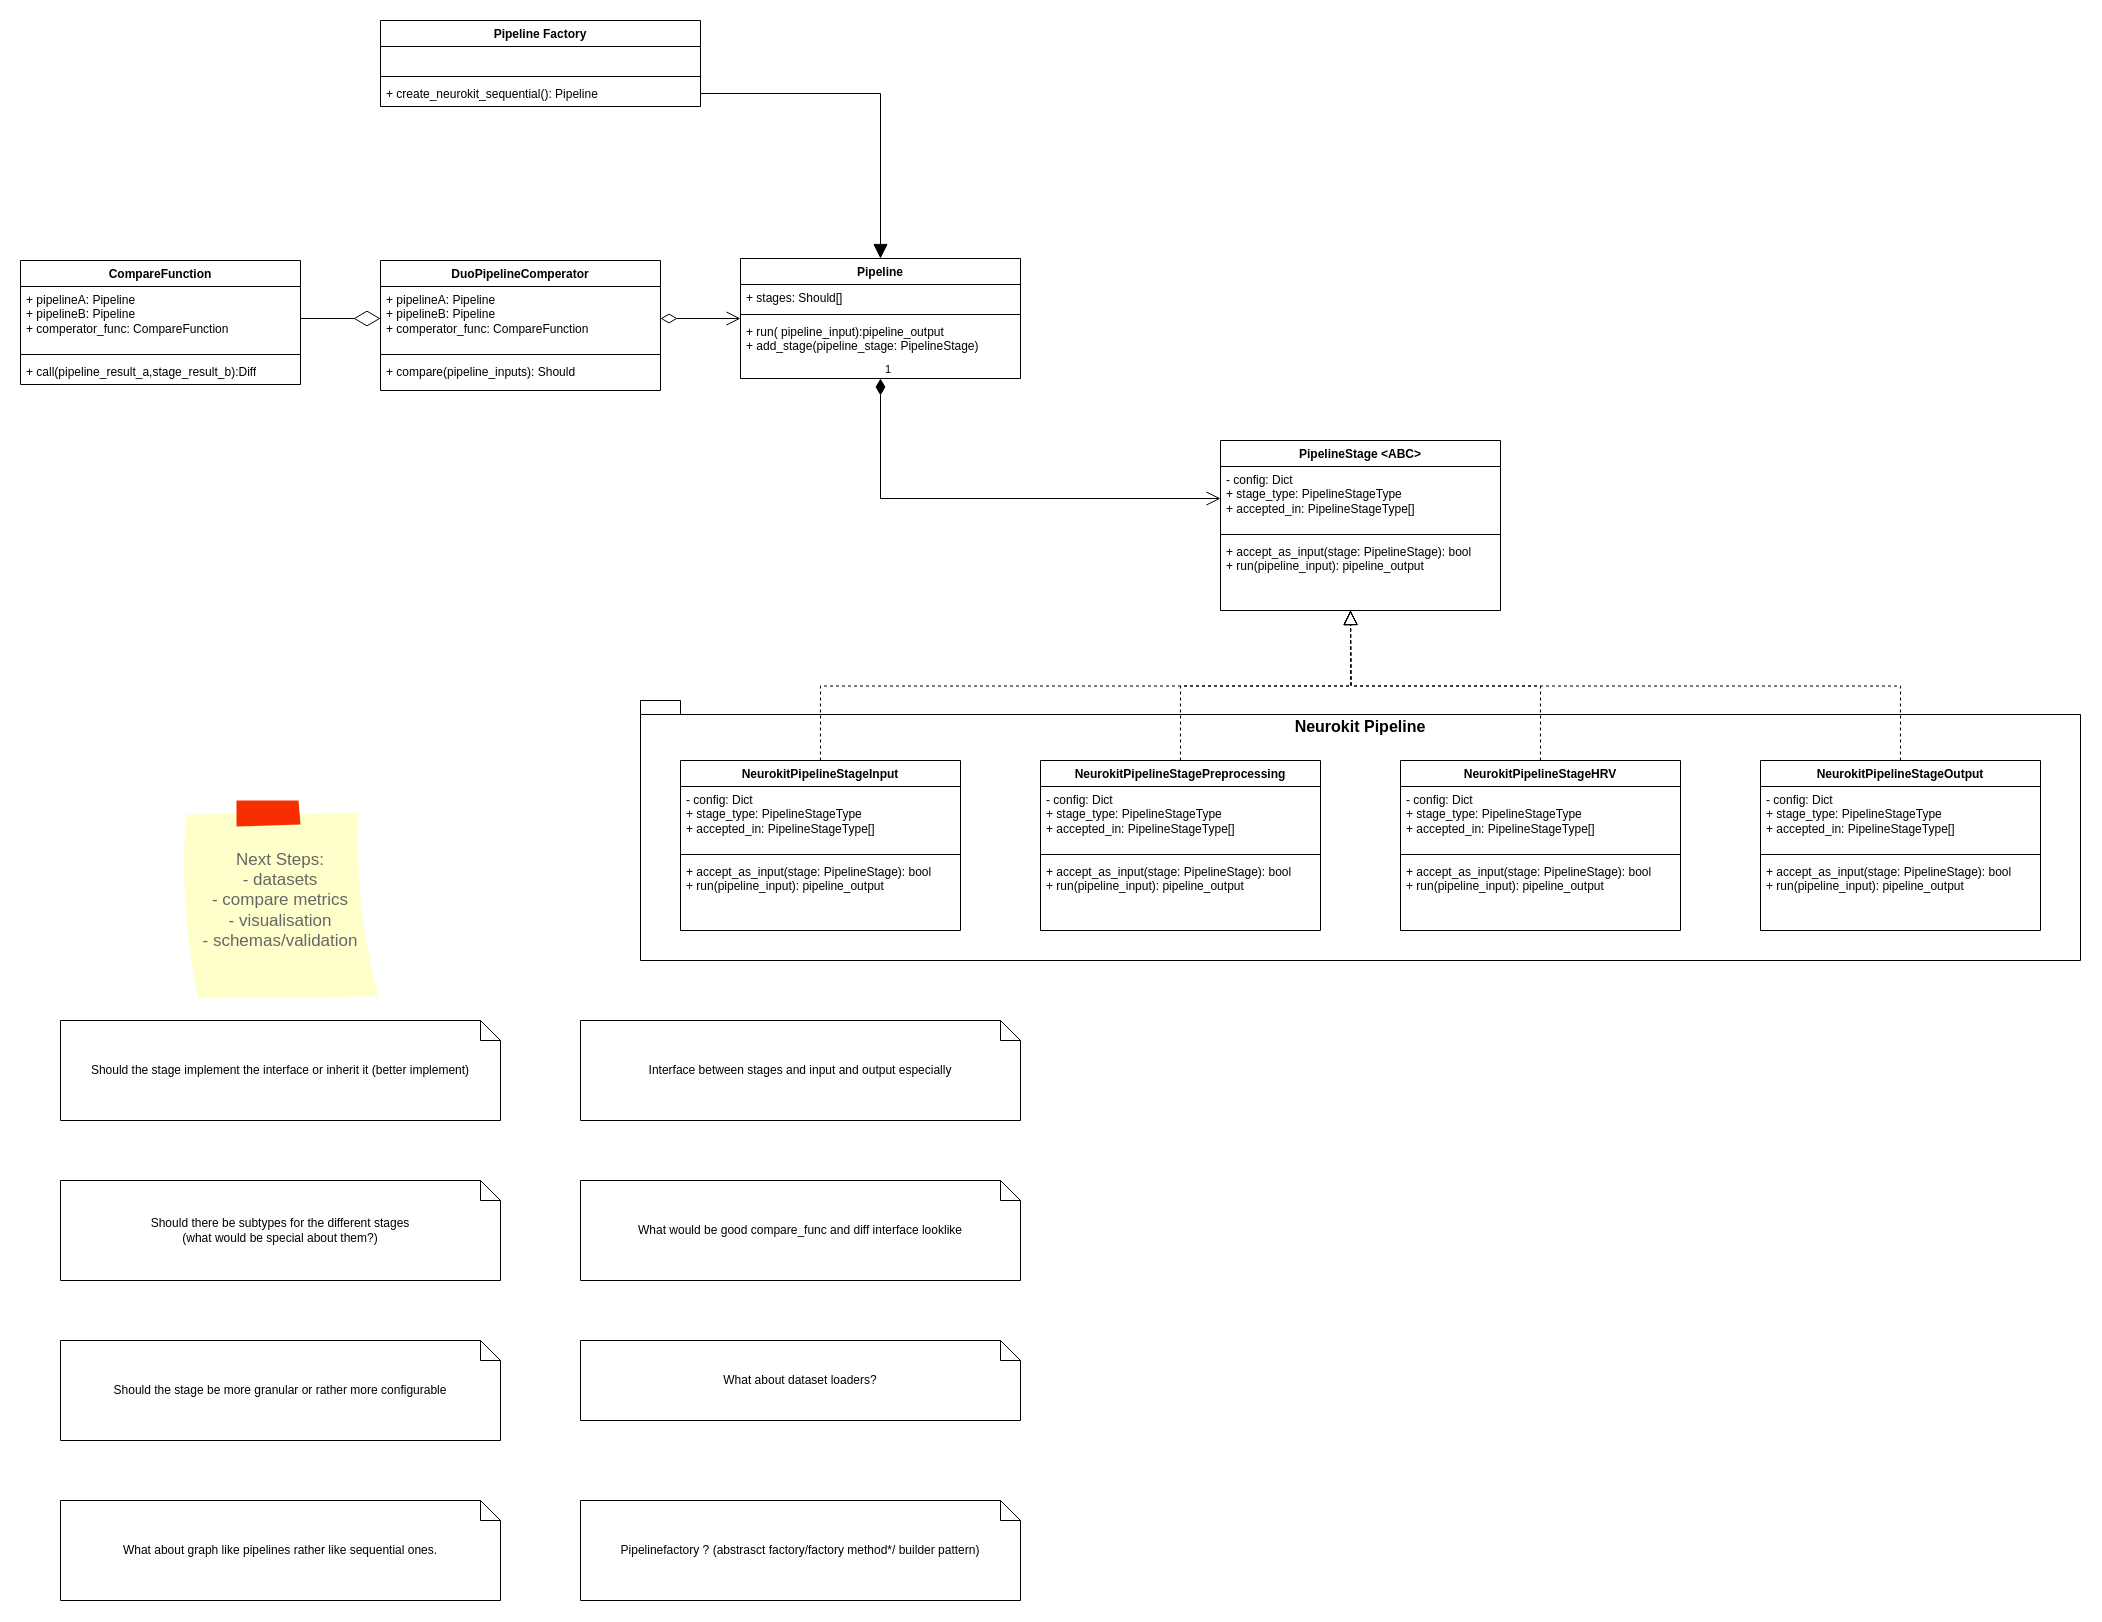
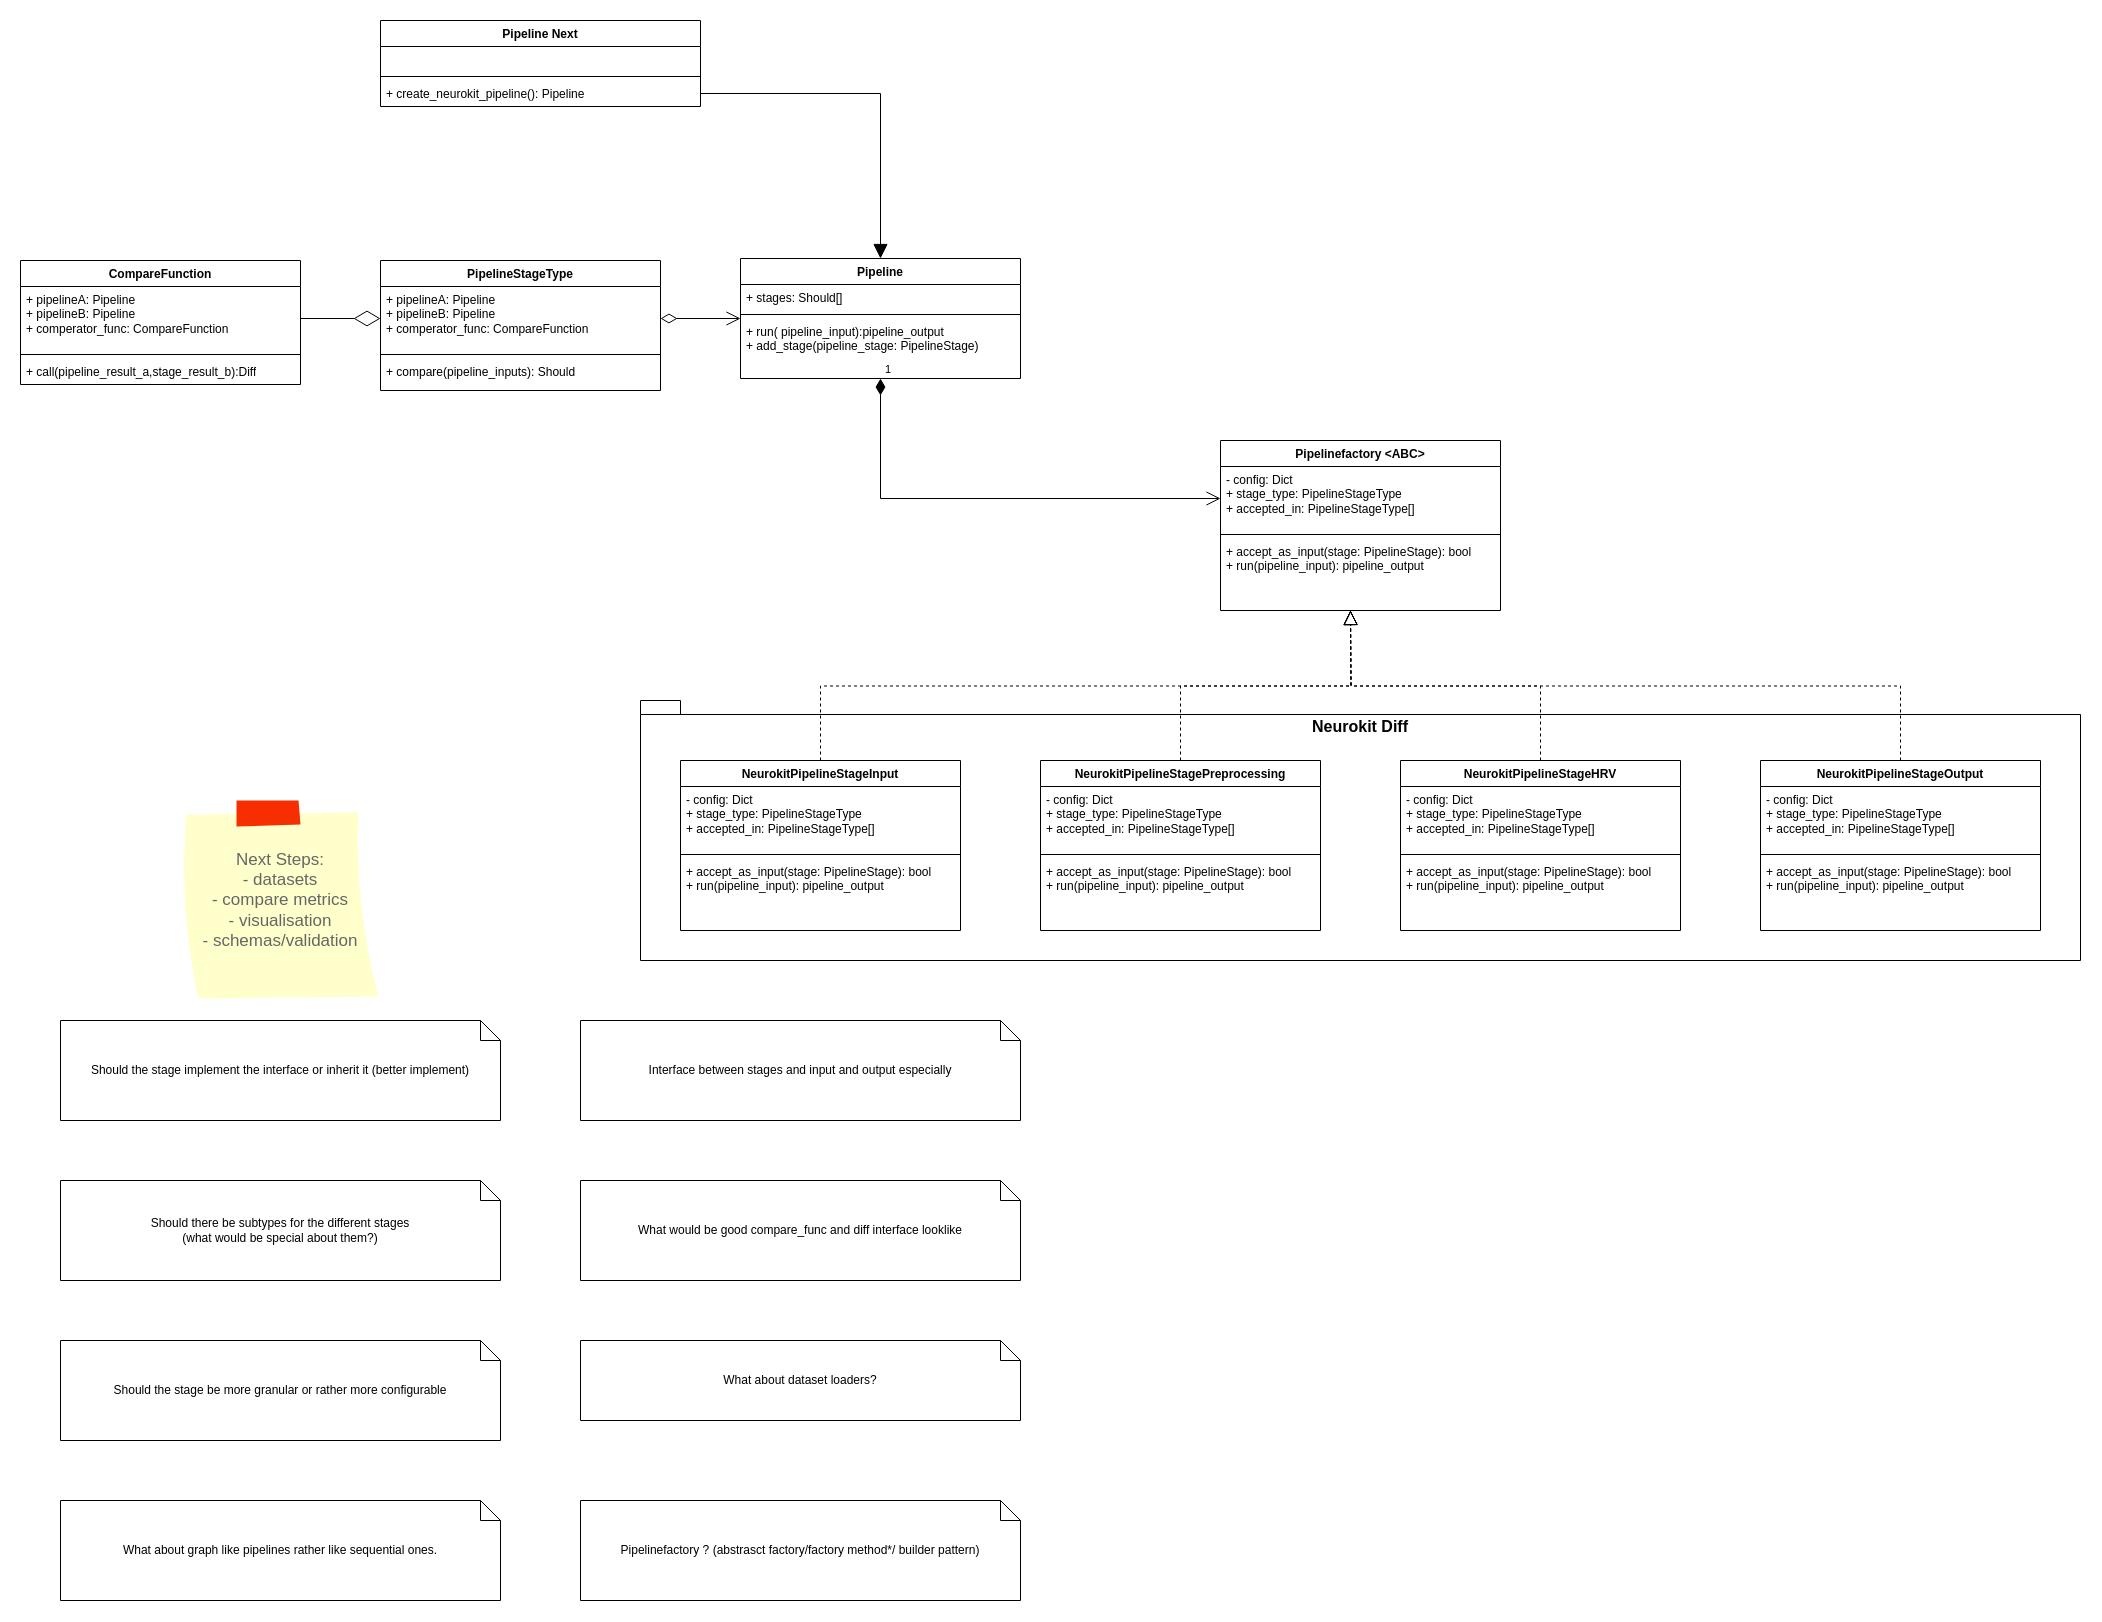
(541, 35) -> (541, 35)
(507, 95) -> (499, 95)
(521, 275) -> (521, 275)
(1361, 455) -> (1361, 455)
(1361, 727) -> (1361, 727)
